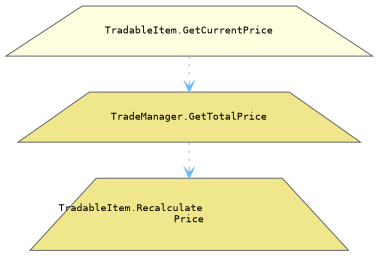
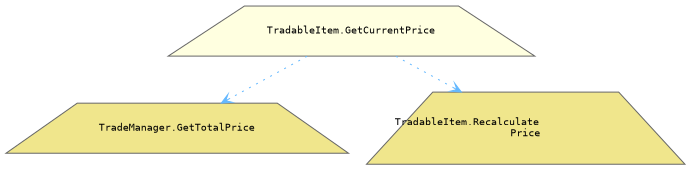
(189, 155) -> (424, 72)
